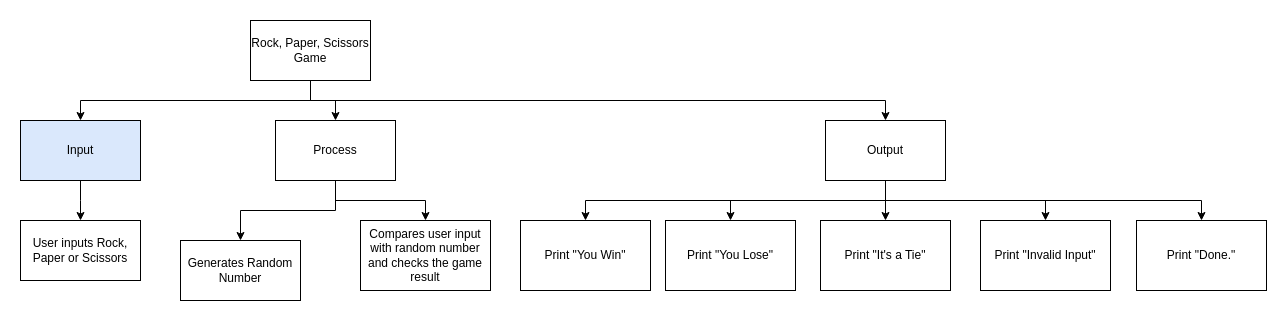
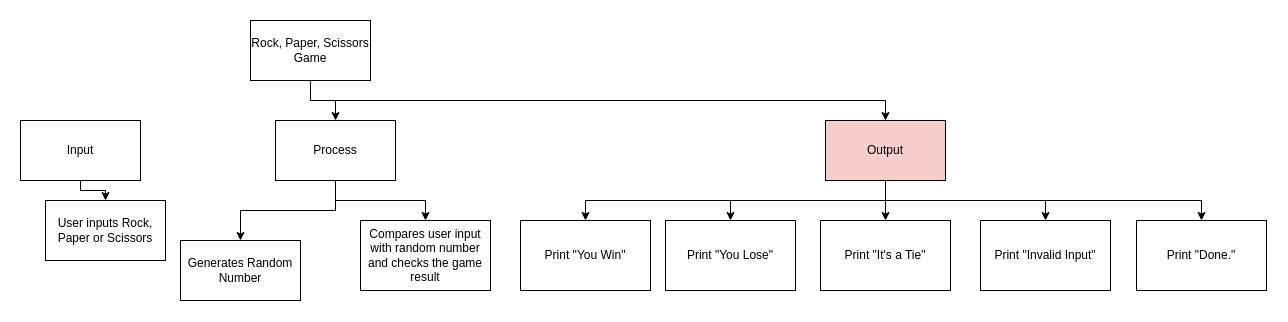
(189, 101) -> none
(81, 151) -> (81, 151)
(886, 151) -> (886, 151)
(81, 251) -> (106, 231)
